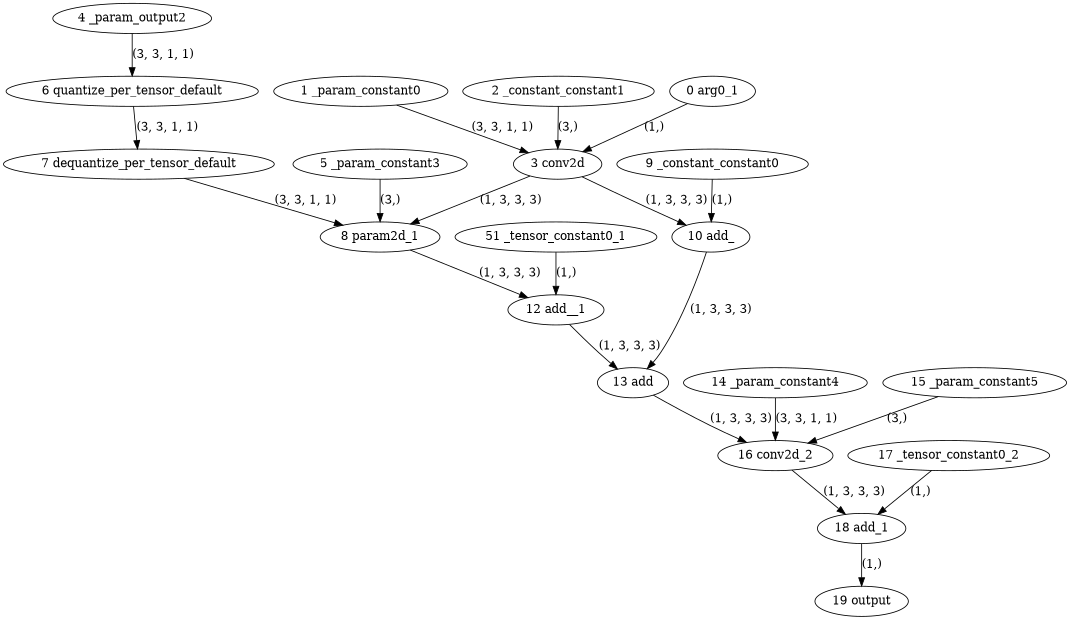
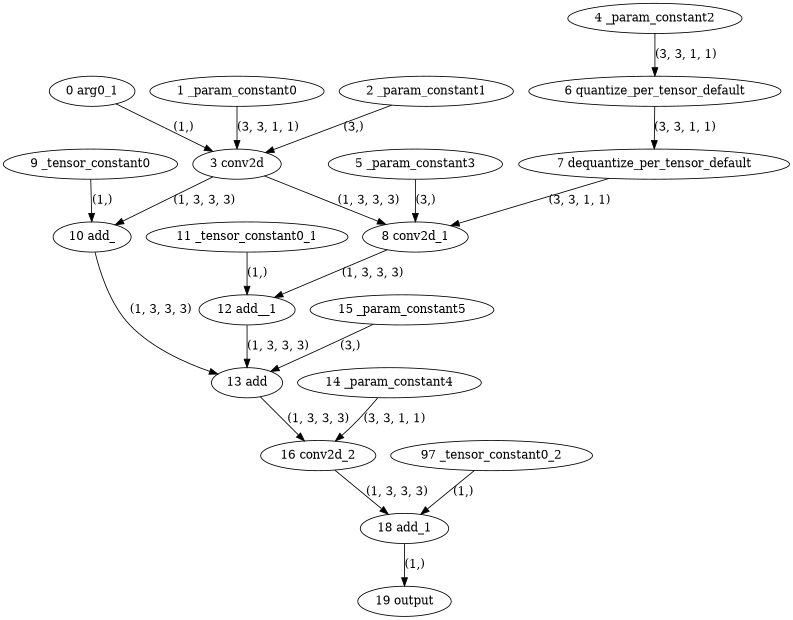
(132, 18) -> (655, 18)
(558, 91) -> (426, 91)
(713, 164) -> (90, 164)
(380, 237) -> (415, 237)
(556, 237) -> (247, 237)
(877, 418) -> (326, 346)
(949, 456) -> (492, 456)
